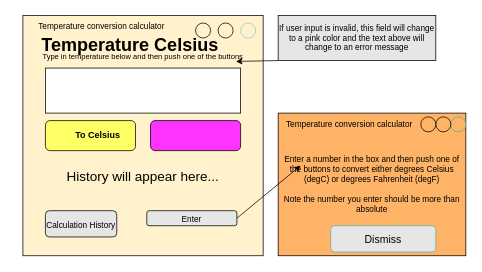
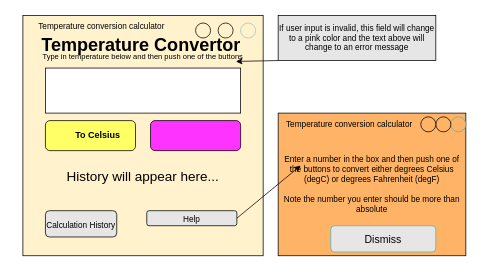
(86, 28) -> (93, 28)
(192, 218) -> (192, 218)
